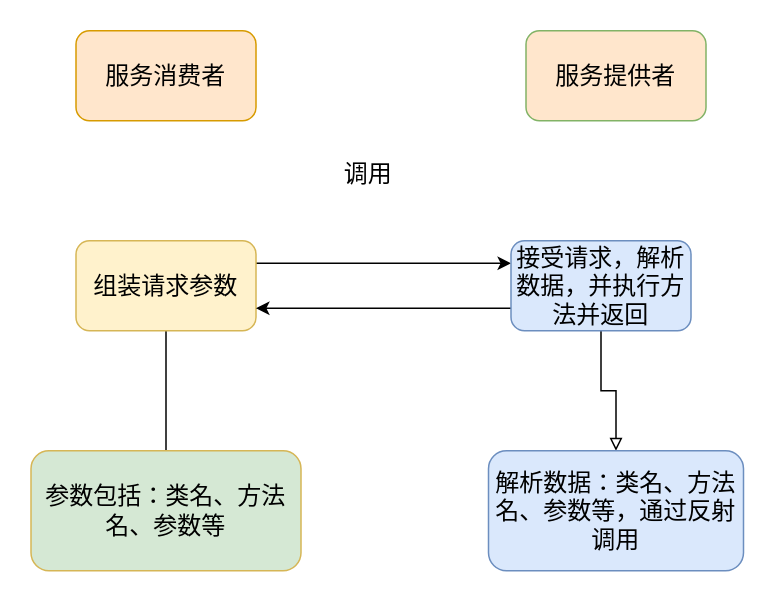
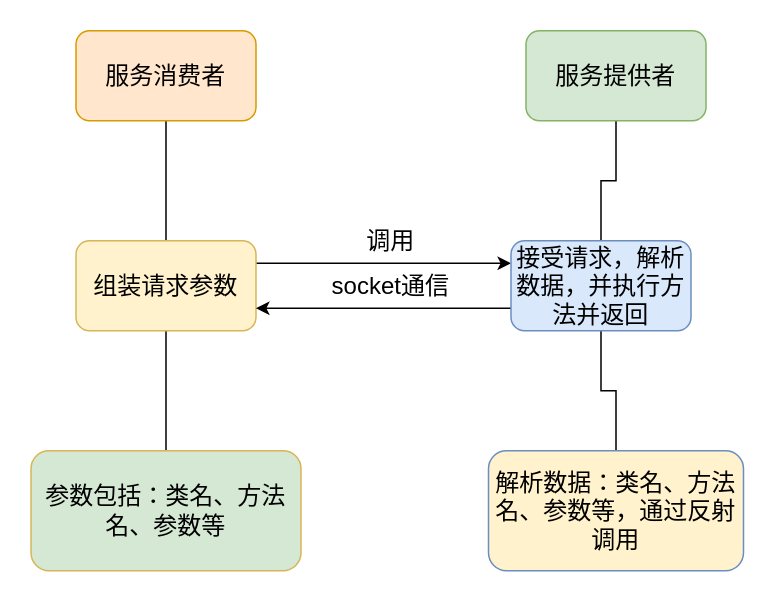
(616, 76) -> (616, 76)
(368, 173) -> (391, 241)
none -> (166, 181)
none -> (608, 181)
none -> (391, 286)
(616, 437) -> (616, 442)
(616, 511) -> (616, 511)
